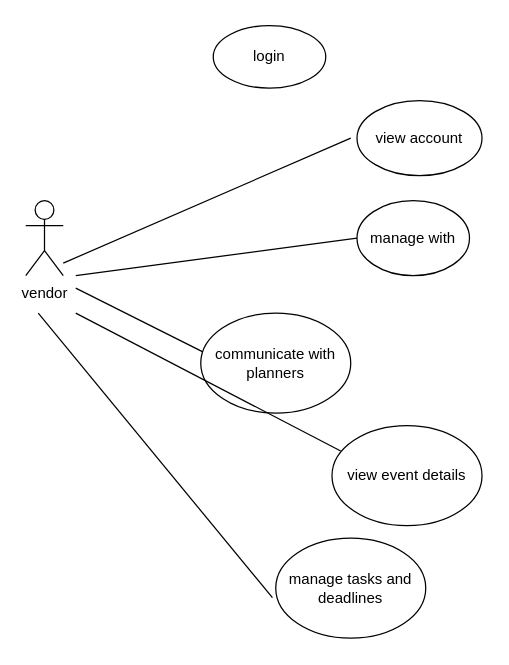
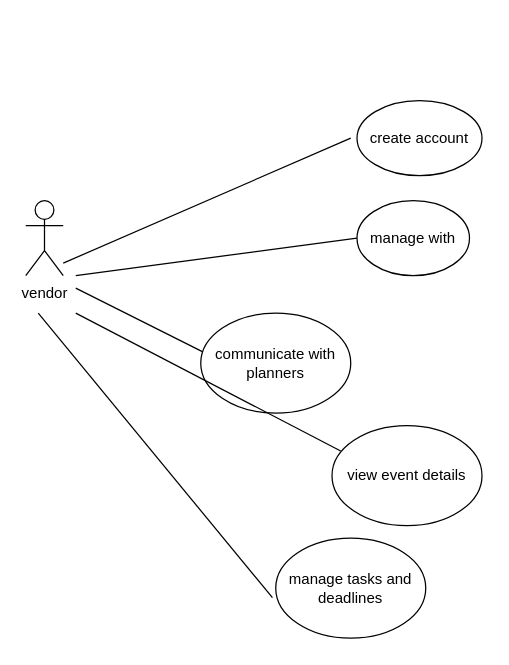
(269, 57) -> none
(419, 138) -> (419, 138)
